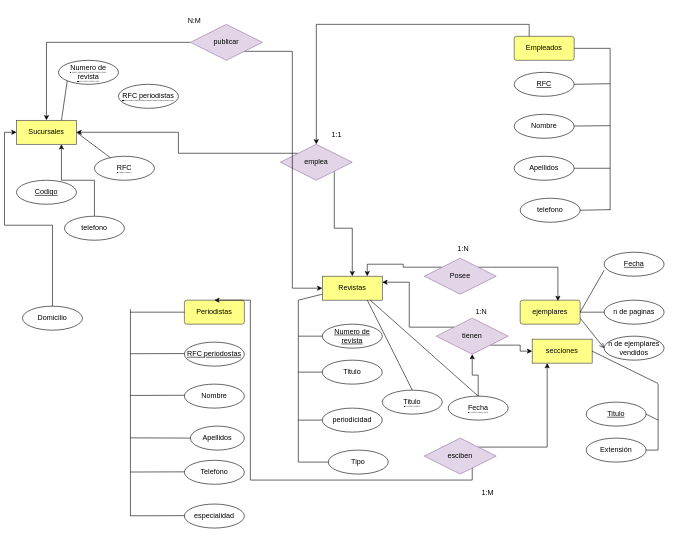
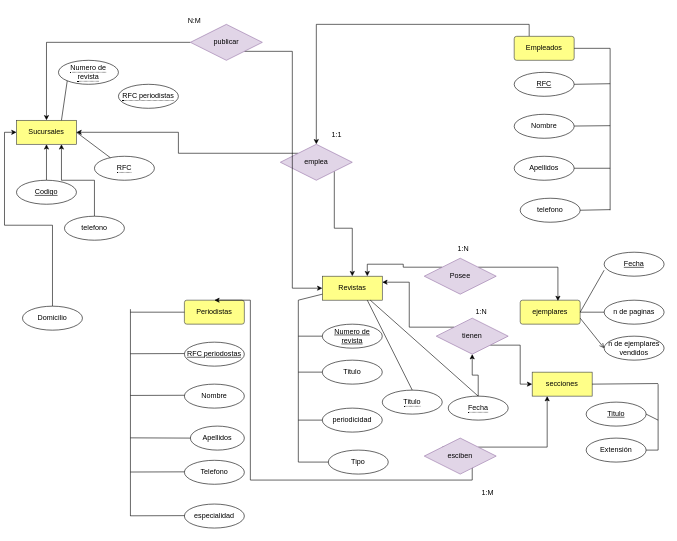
none -> (47, 164)
(563, 351) -> (563, 384)
